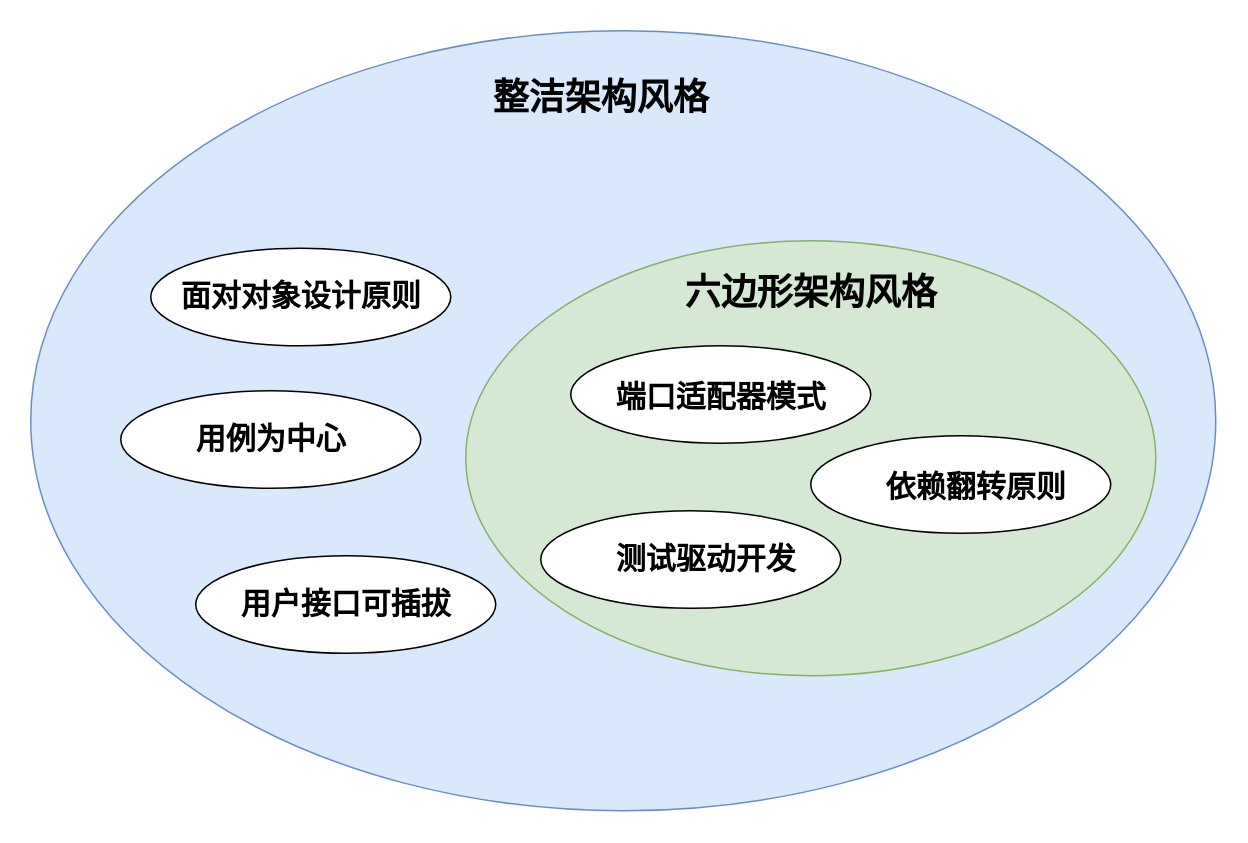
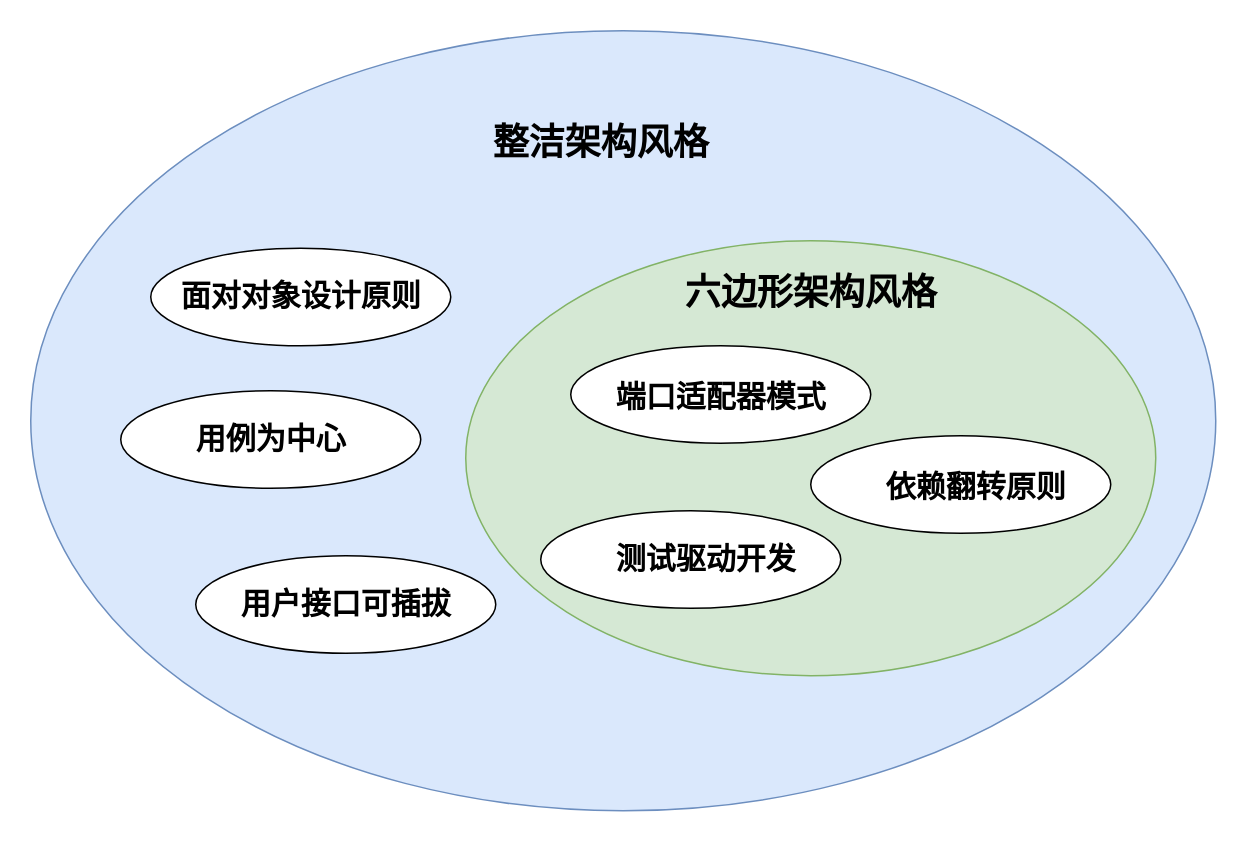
(601, 98) -> (601, 143)
